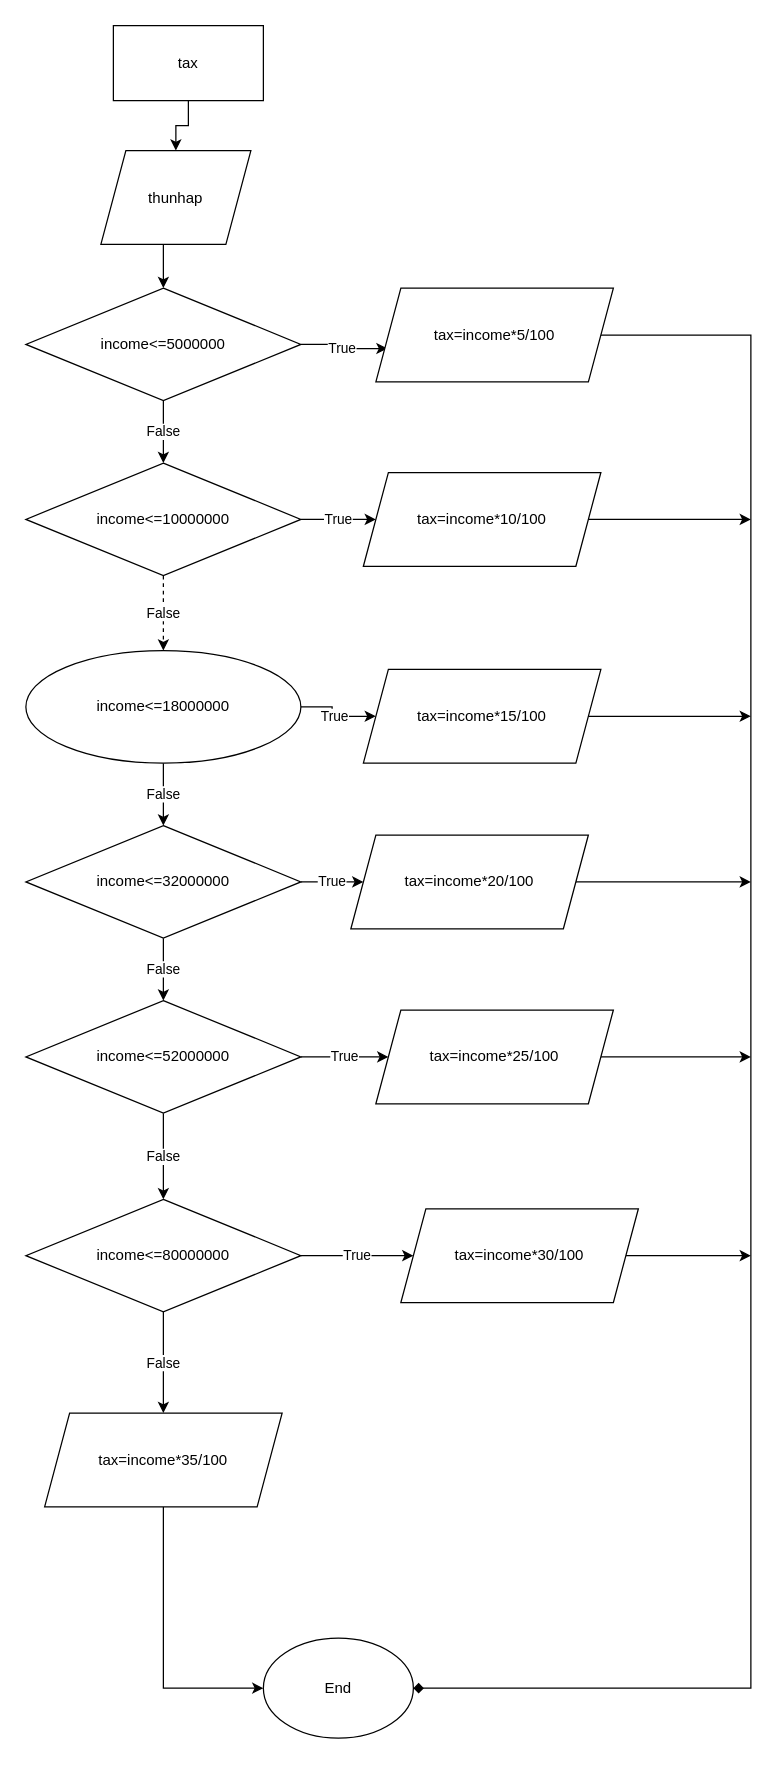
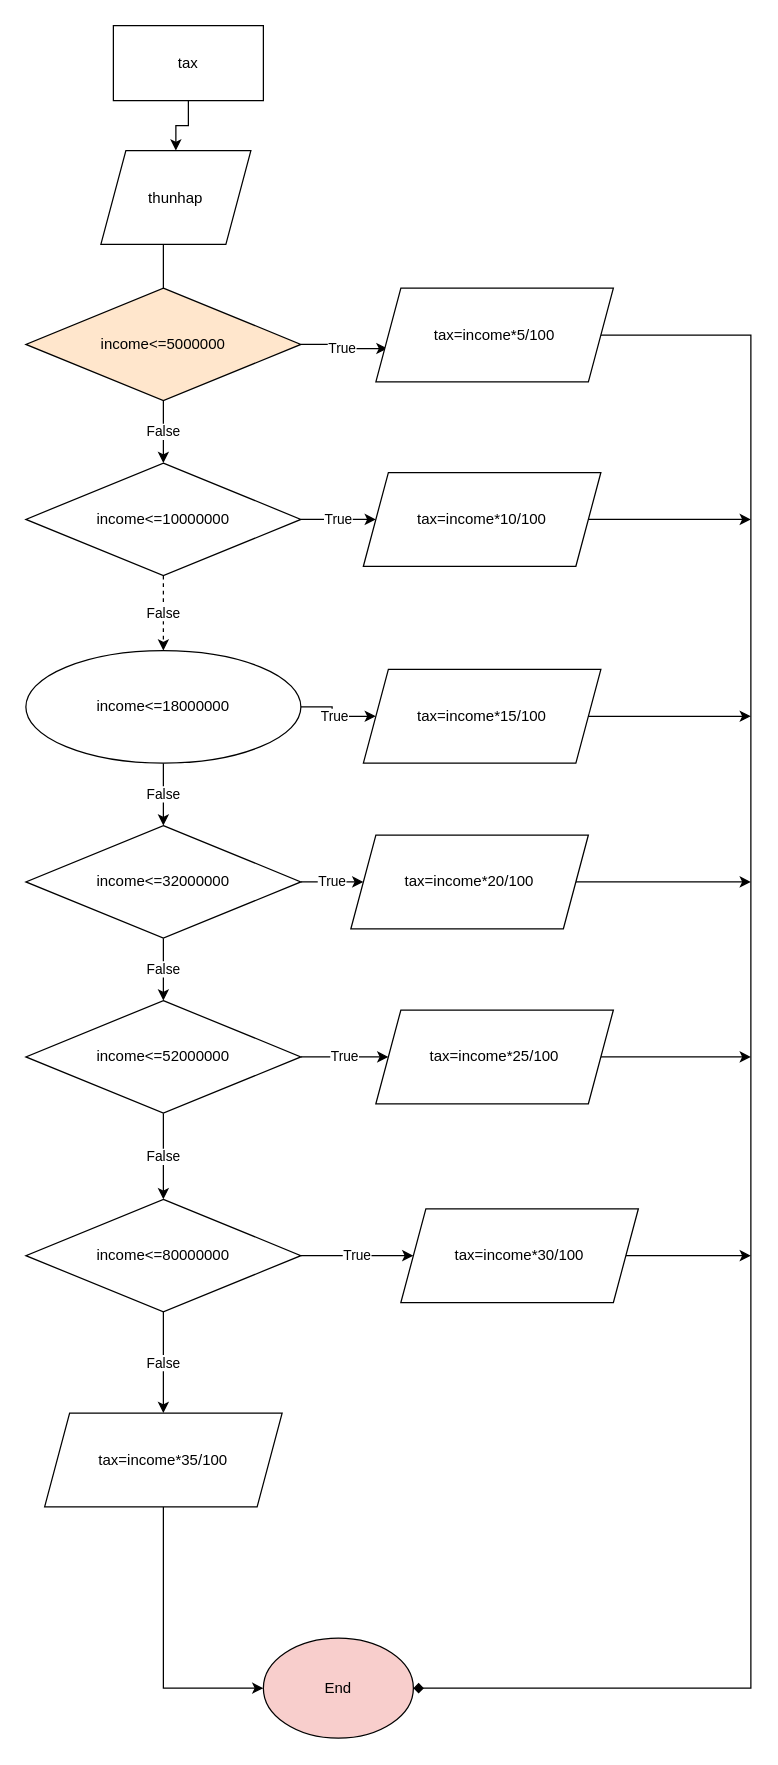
(163, 278) -> (163, 281)
(163, 344) -> (163, 344)
(338, 1688) -> (338, 1688)
